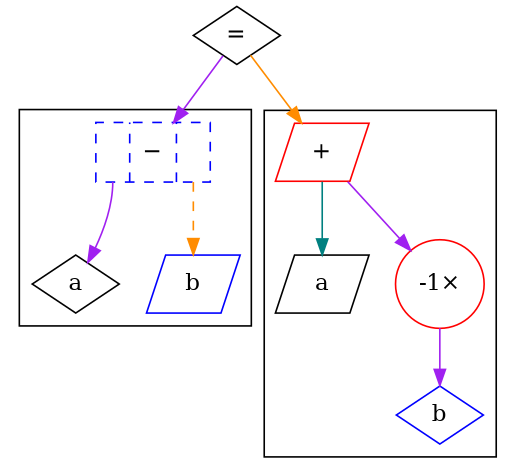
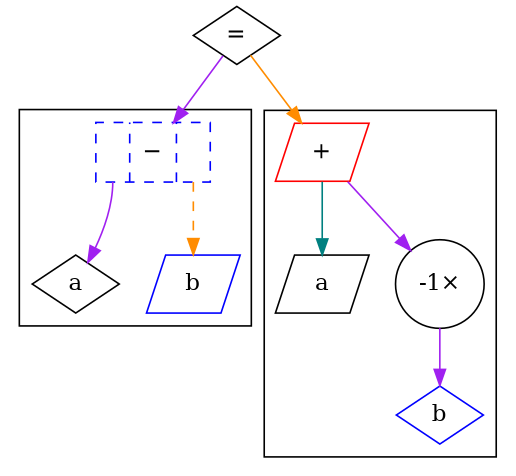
(440, 284) -> (440, 284)
